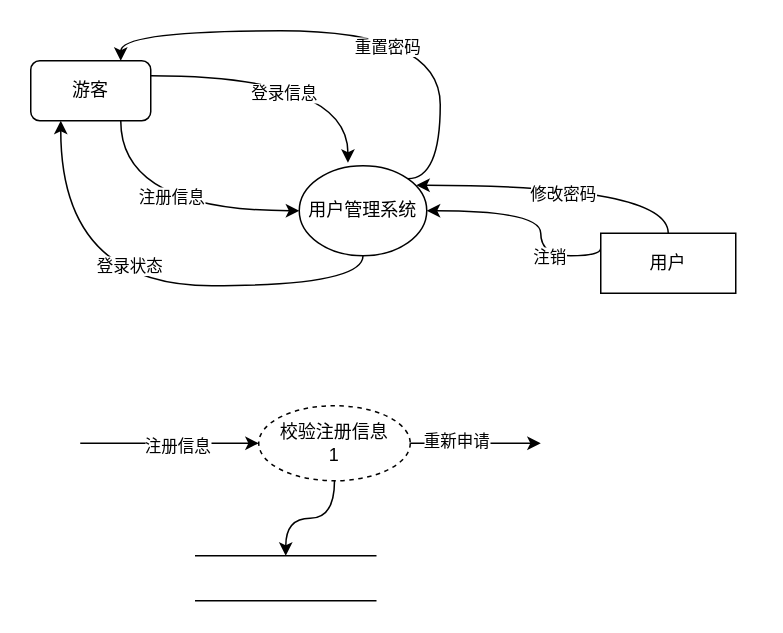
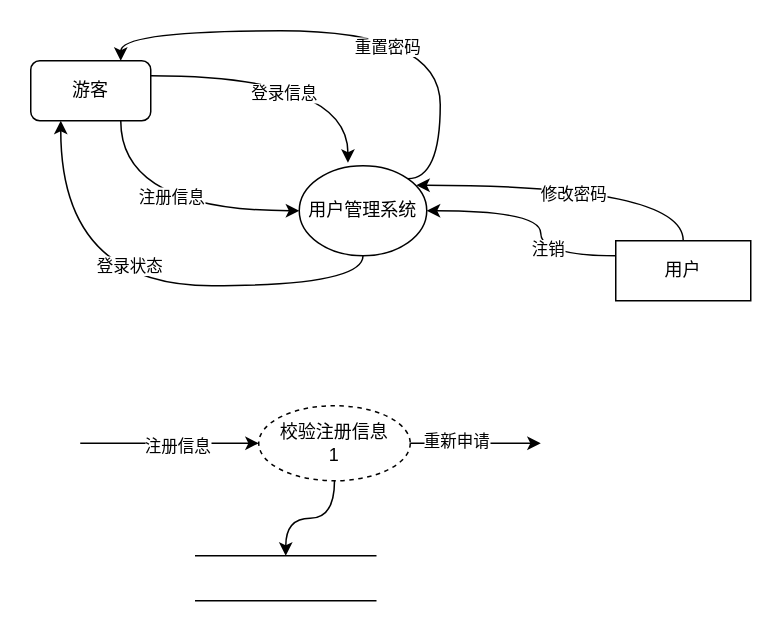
(668, 263) -> (683, 271)
